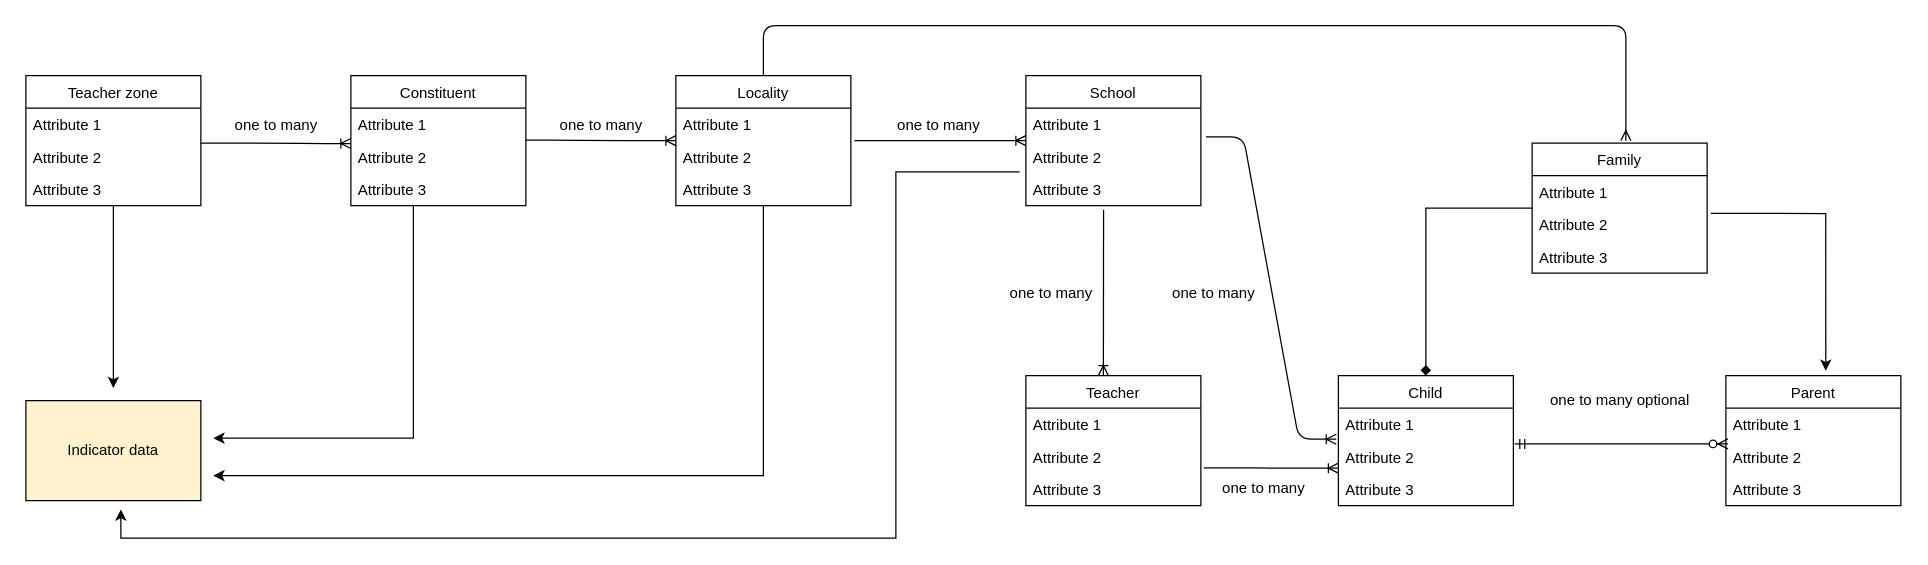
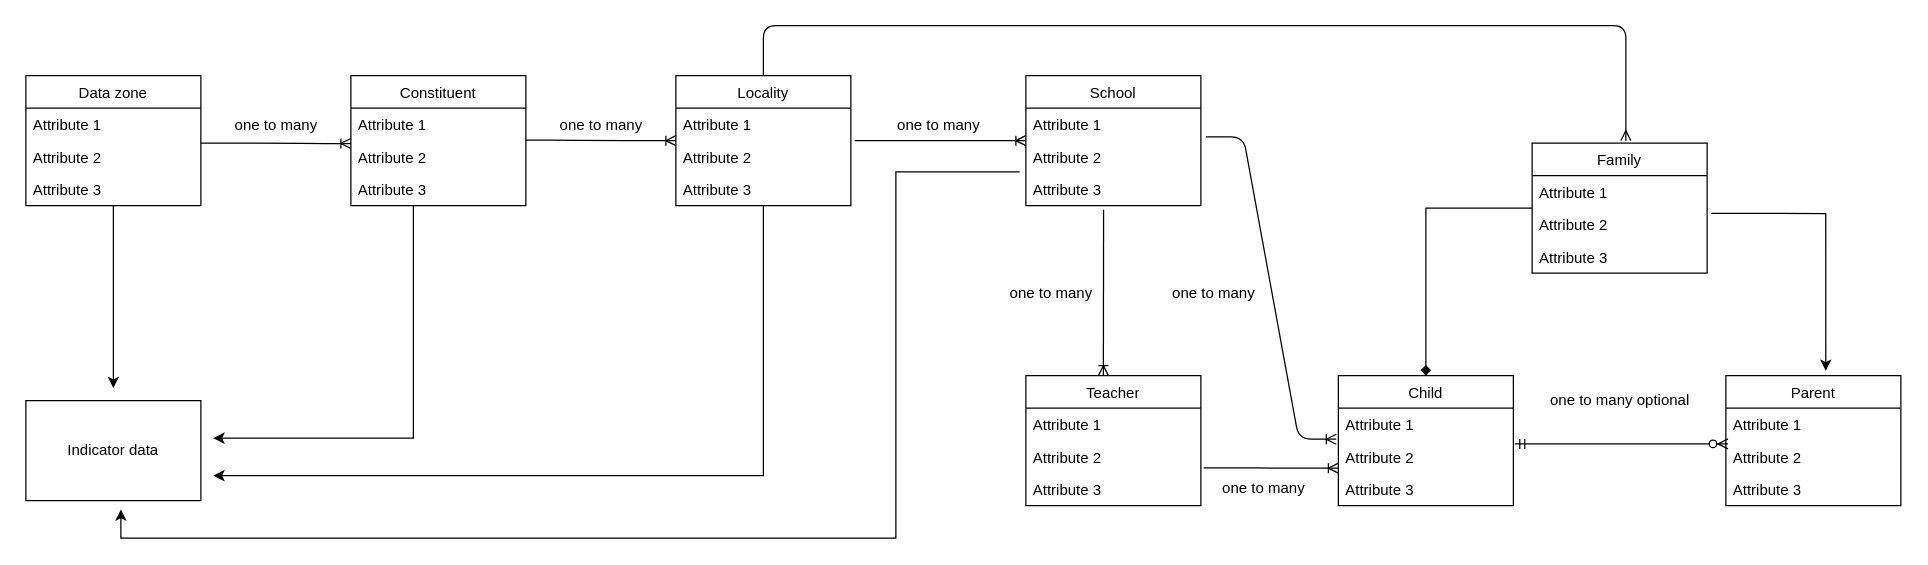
(113, 93) -> (113, 93)
(113, 451) -> (113, 451)
